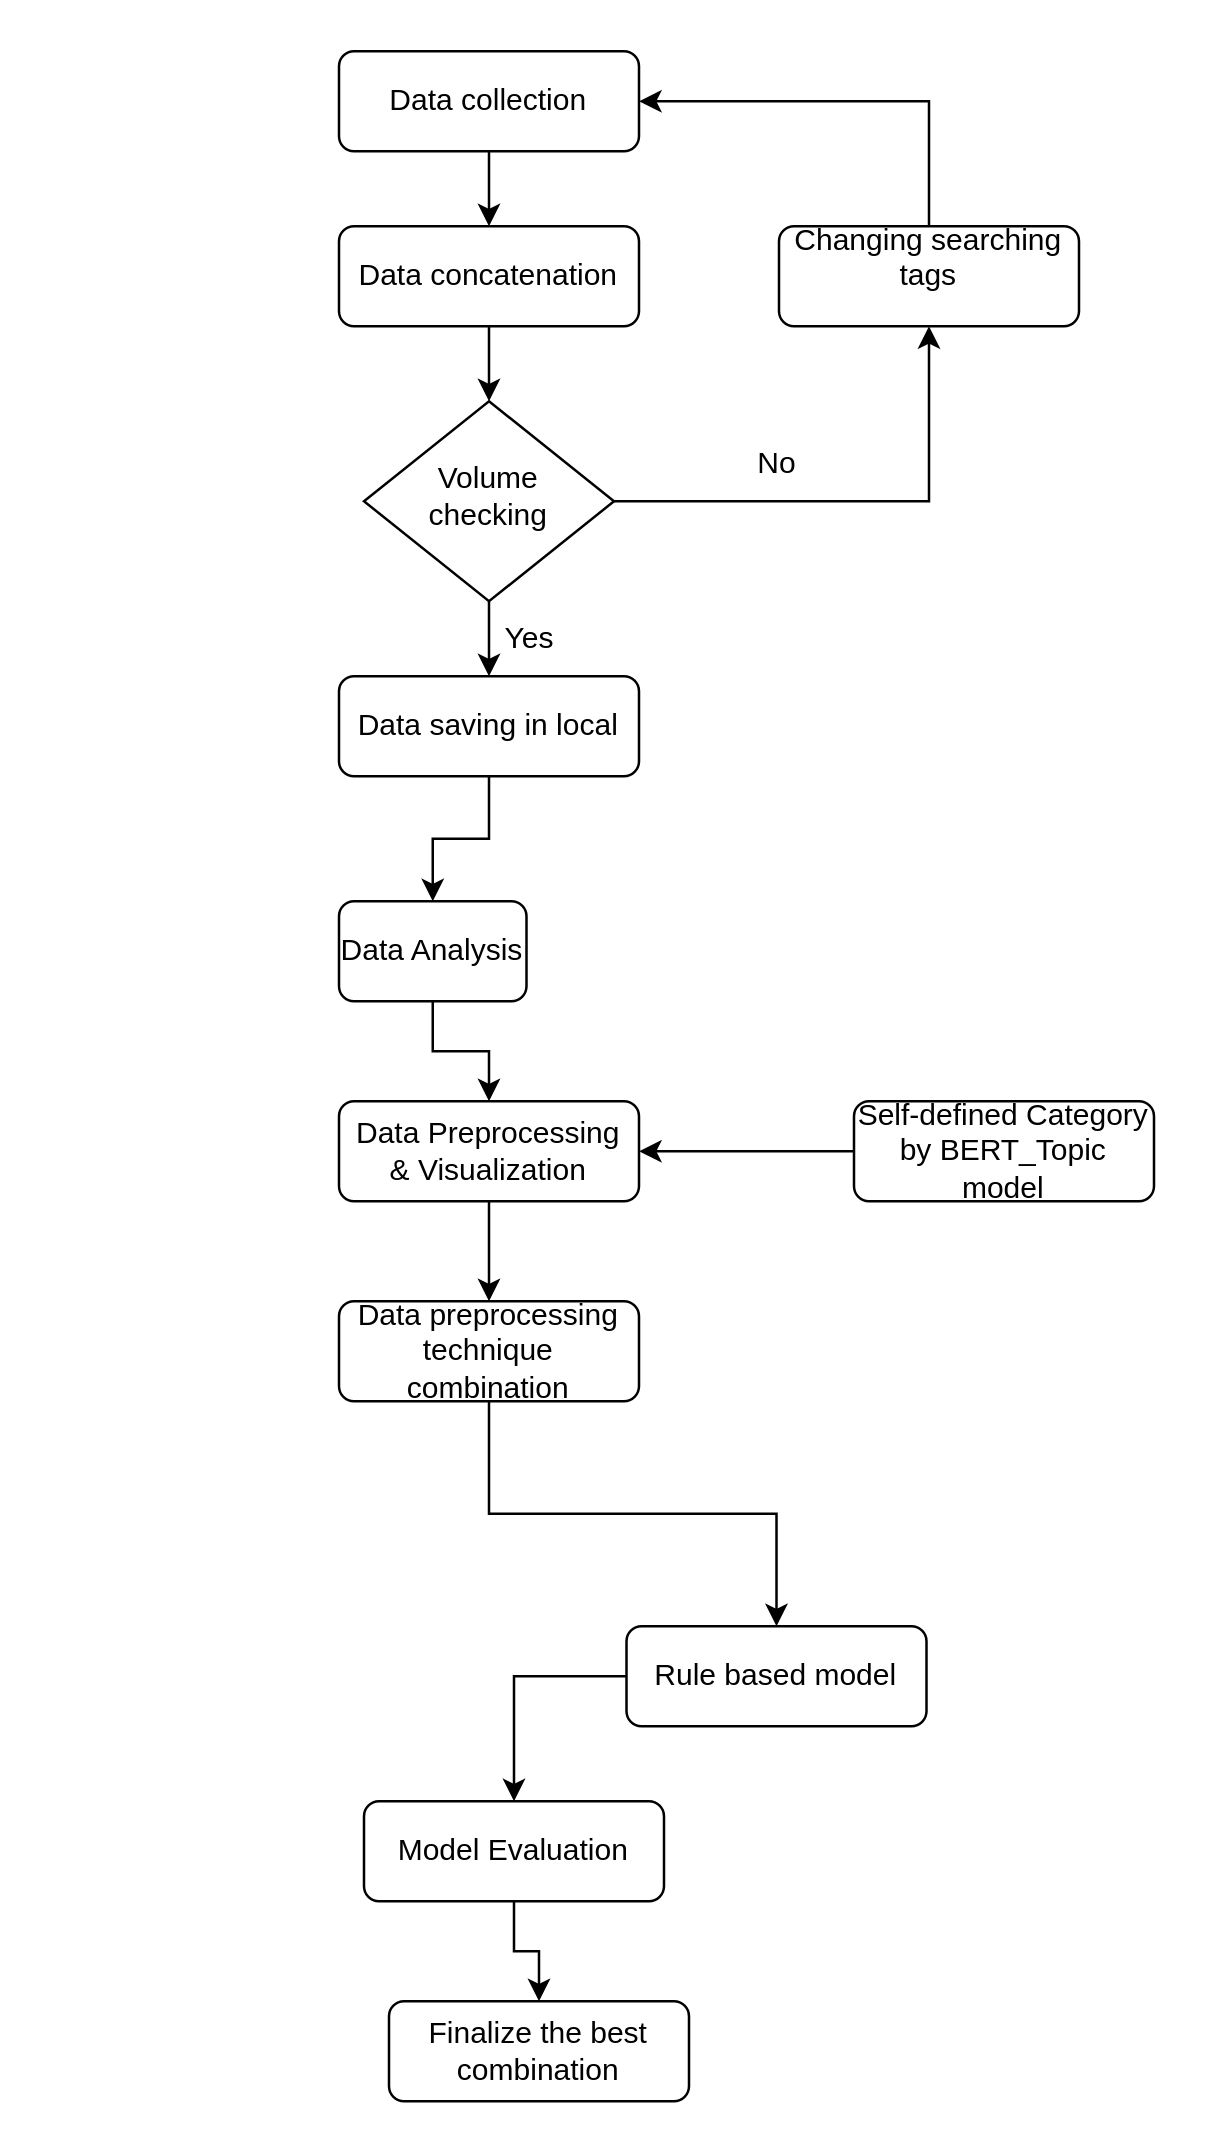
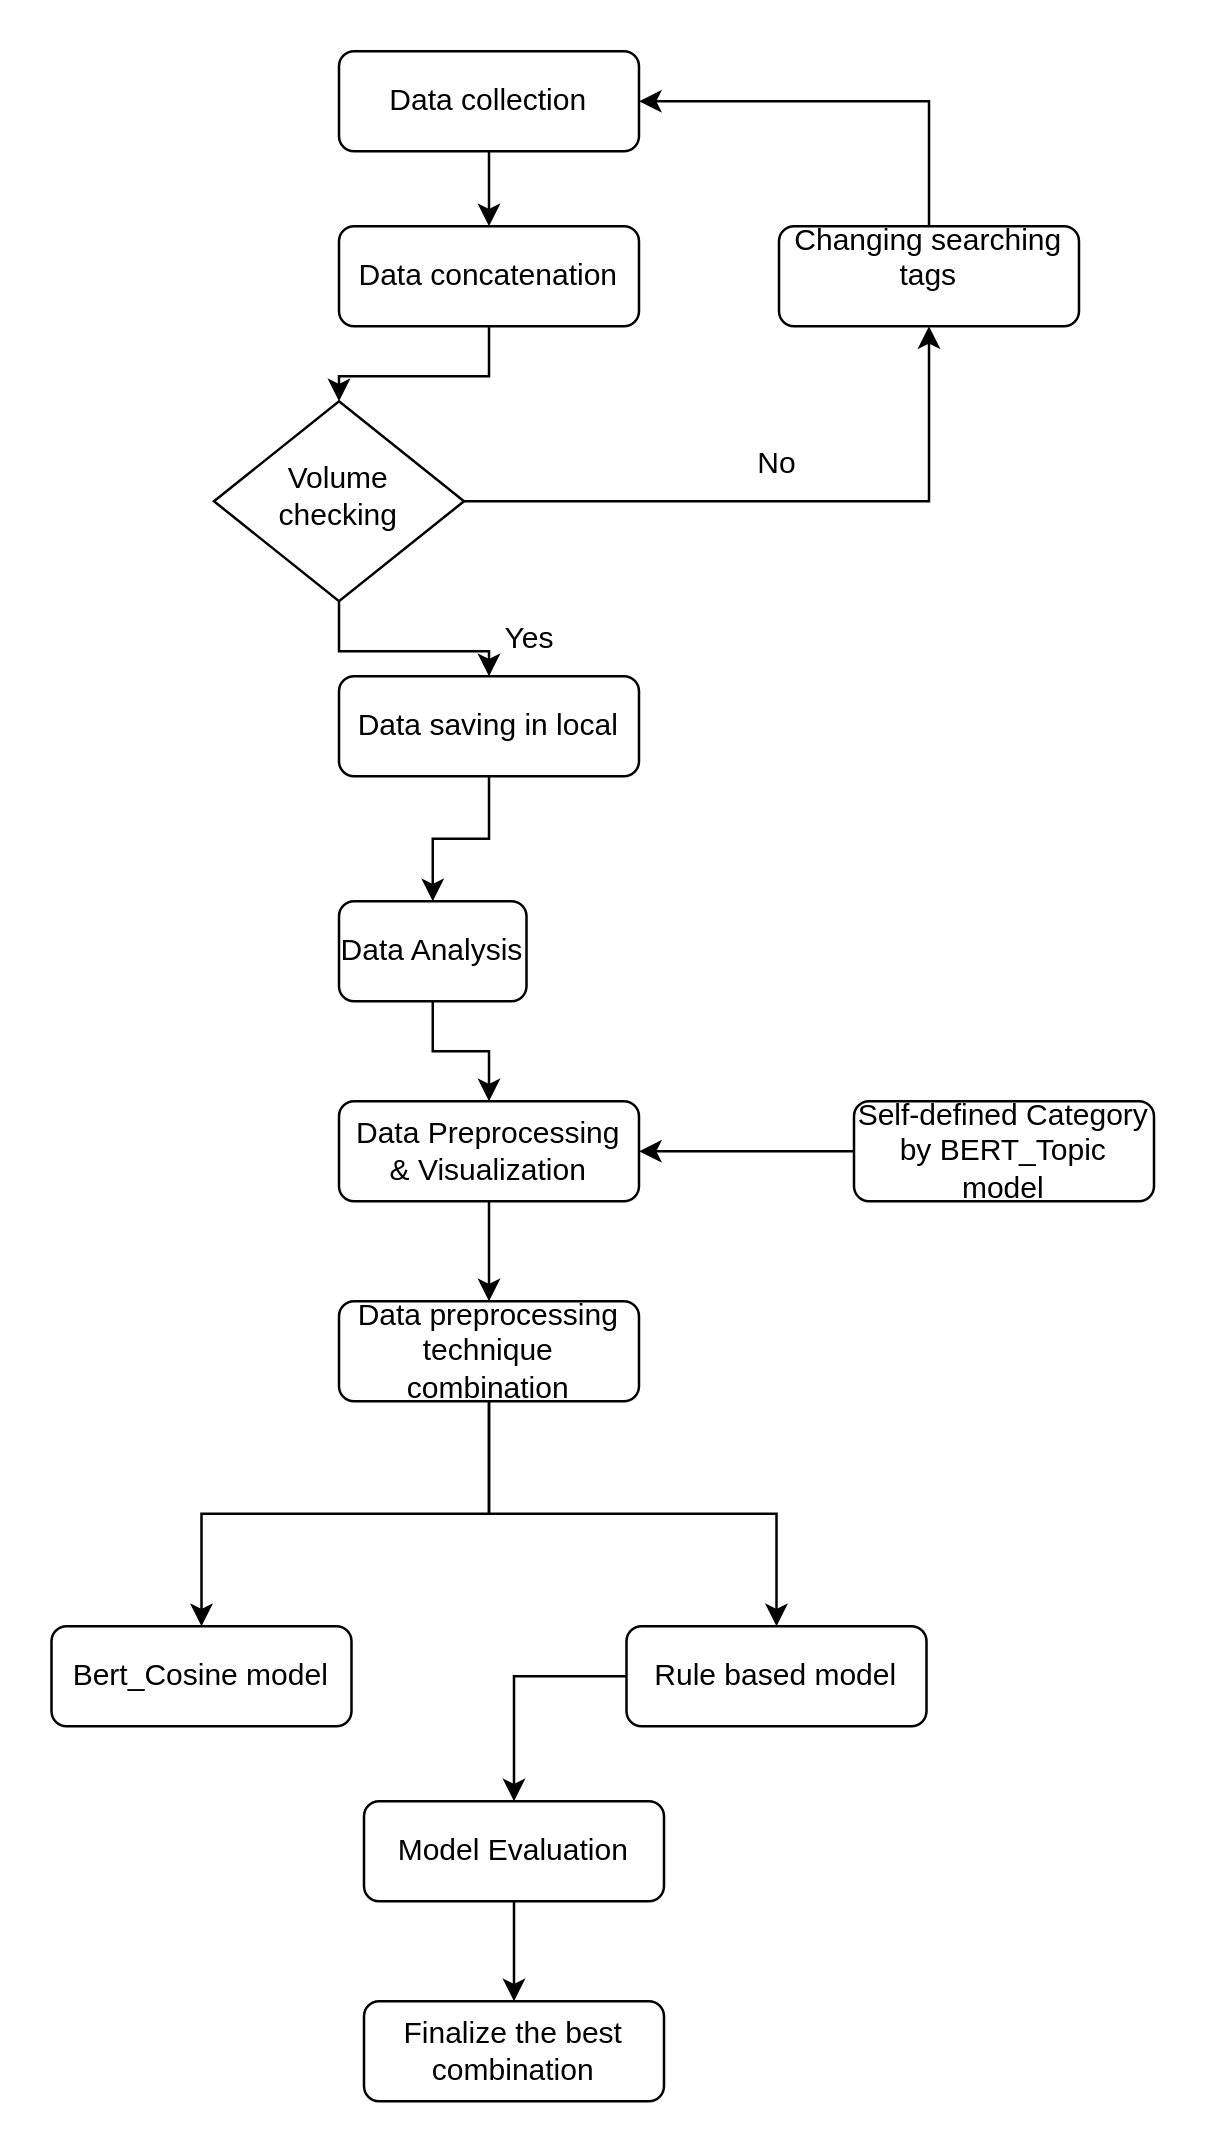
(489, 501) -> (339, 501)
none -> (296, 1514)
none -> (201, 1676)
(539, 2051) -> (514, 2051)
